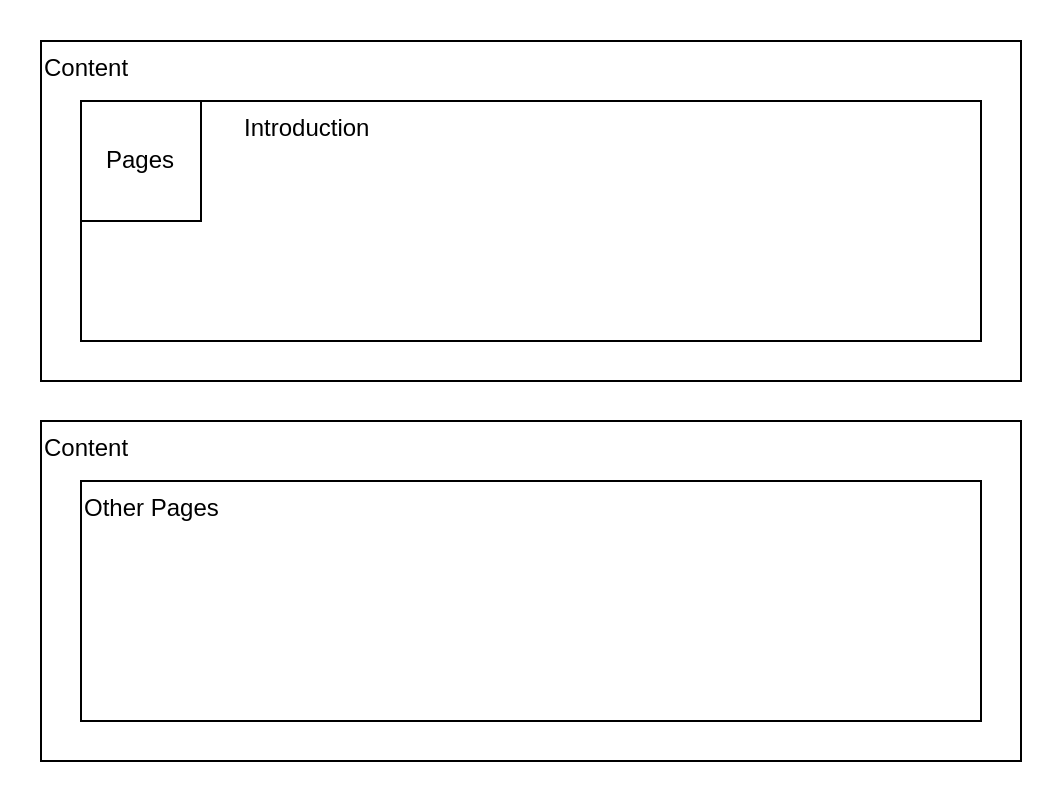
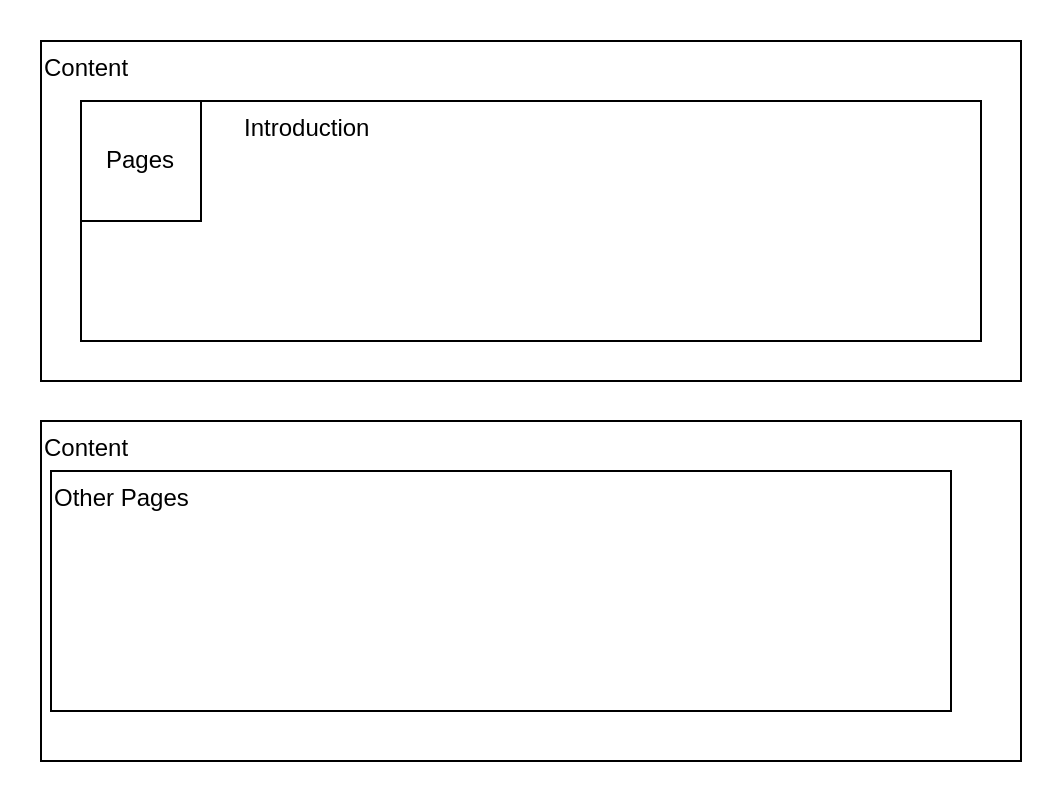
(531, 601) -> (501, 591)
